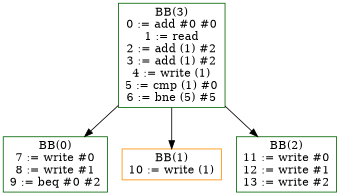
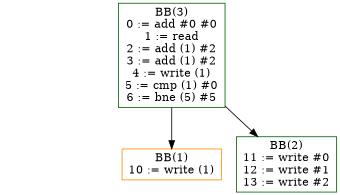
(55, 164) -> none
